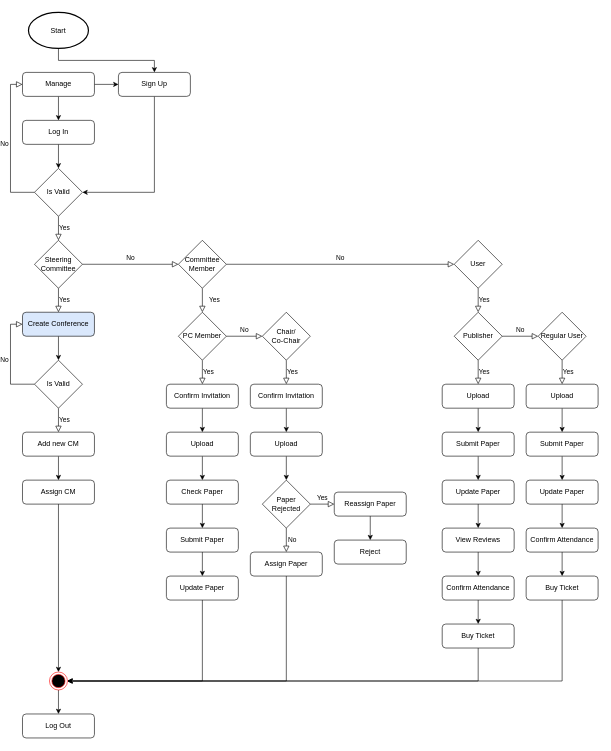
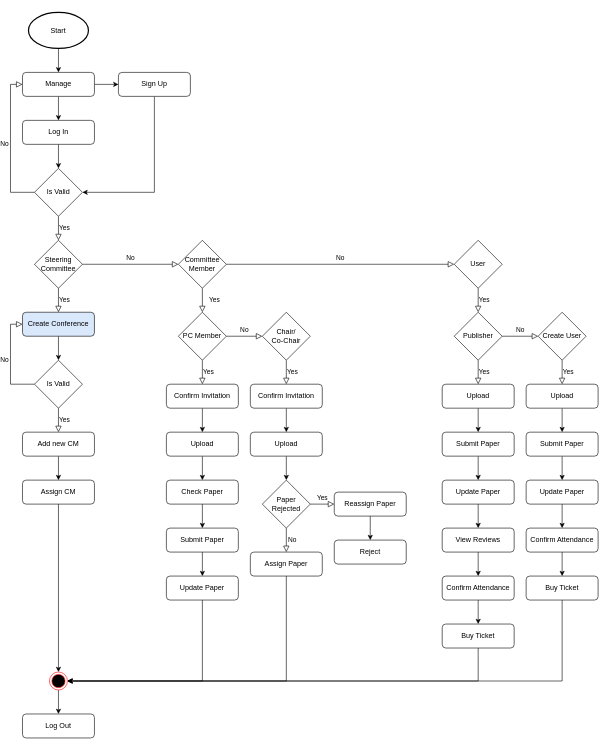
(110, 60) -> (59, 63)
(563, 336) -> (563, 336)
